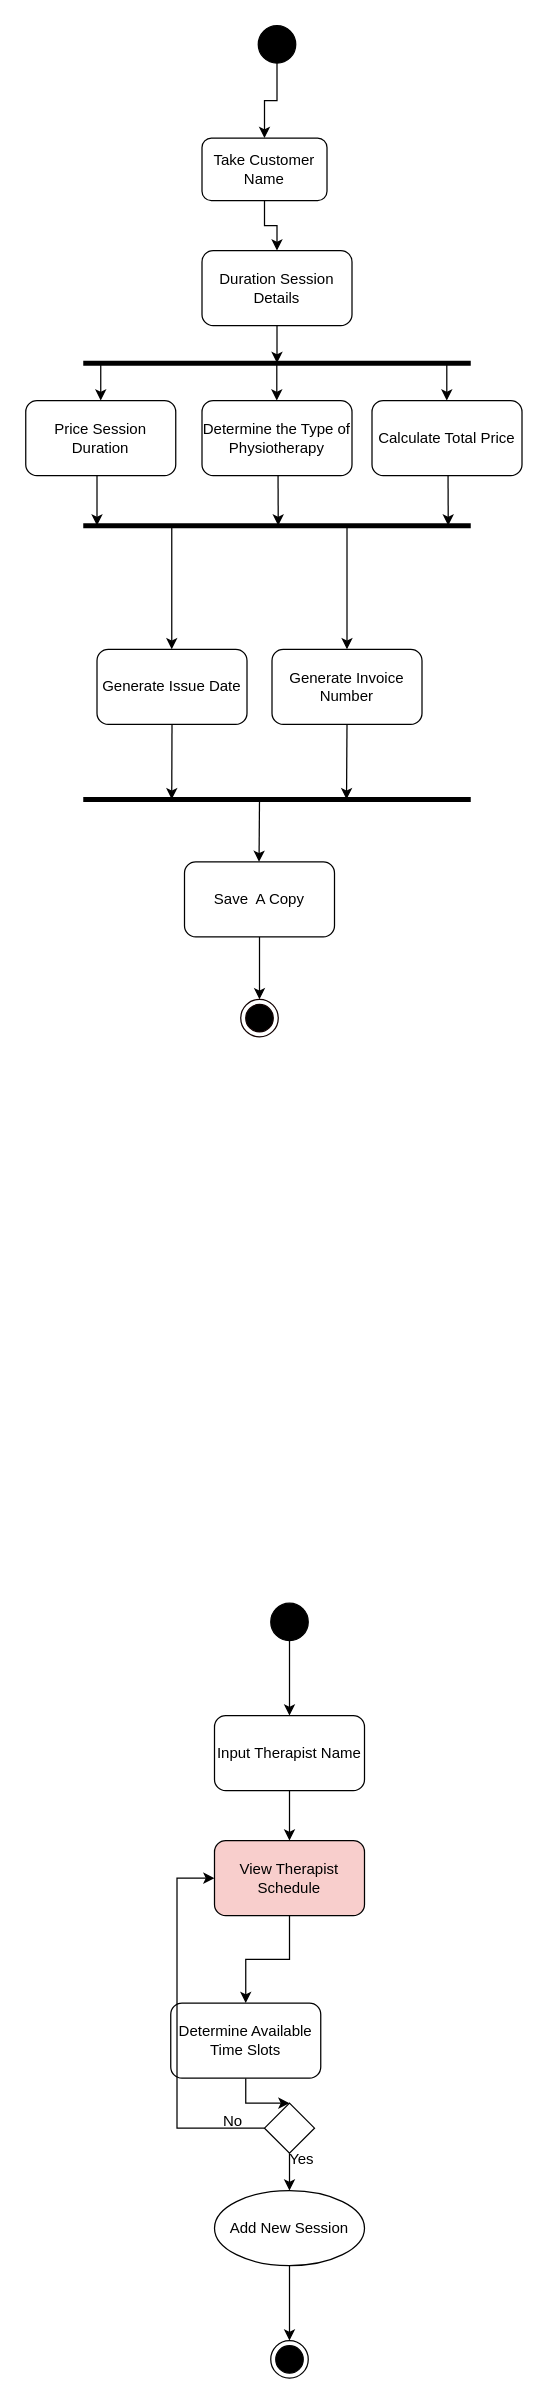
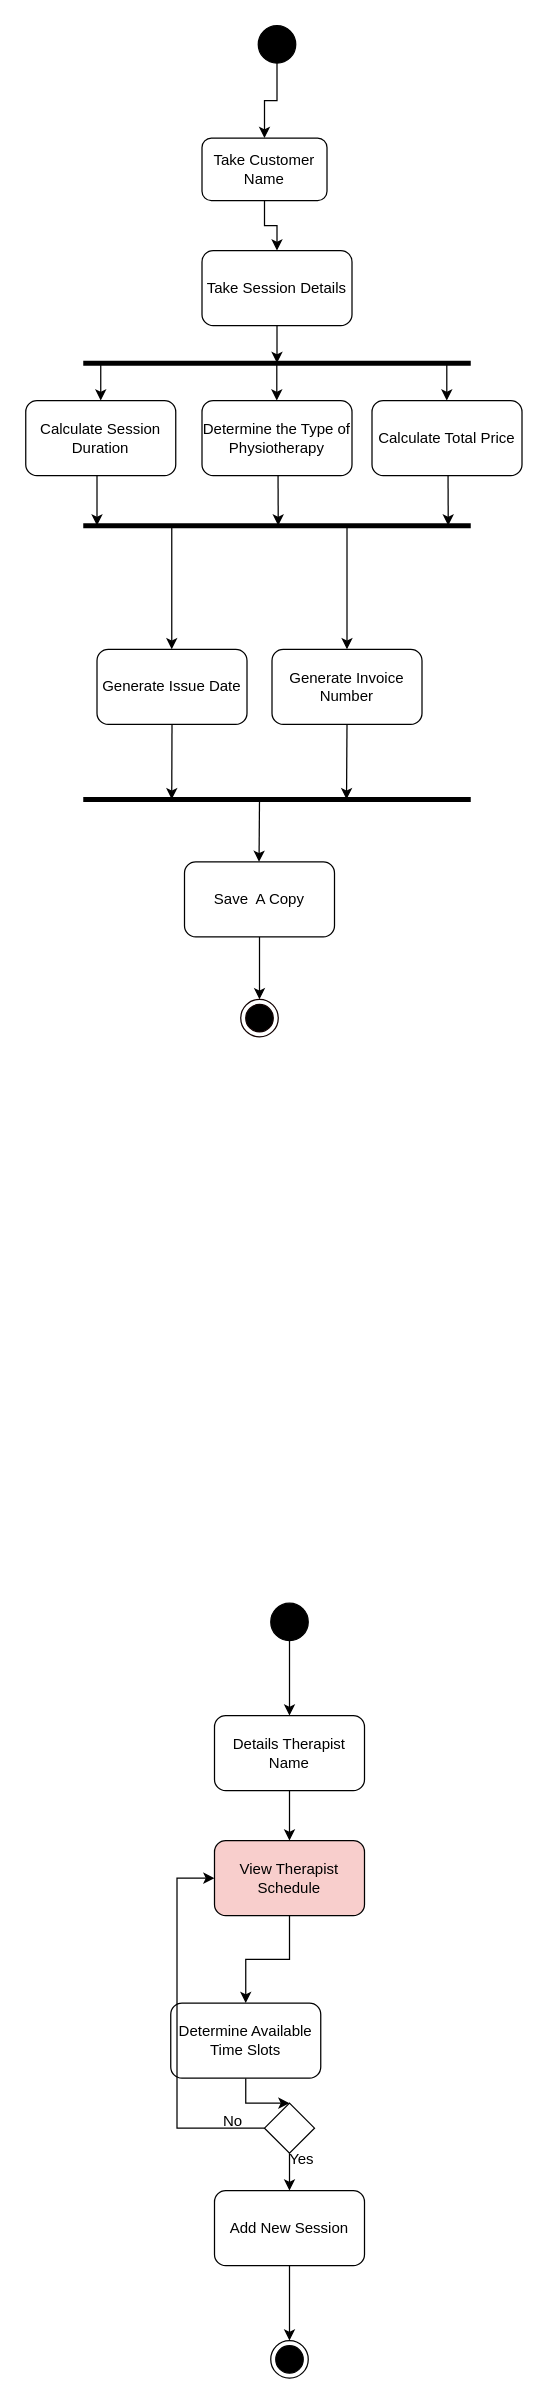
(277, 288) -> (277, 288)
(101, 438) -> (101, 438)
(289, 1753) -> (289, 1753)
(289, 2228) -> (289, 2228)
